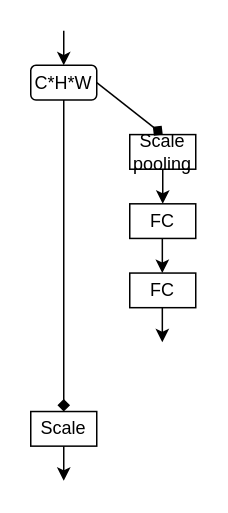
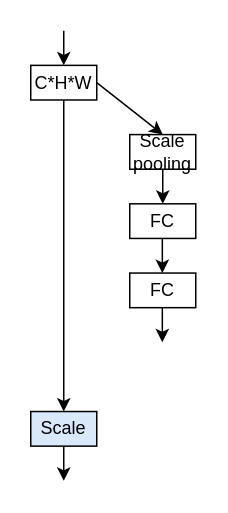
(64, 83) -> (64, 83)
(153, 127) -> (154, 127)
(64, 399) -> (64, 400)
(64, 429) -> (64, 429)
